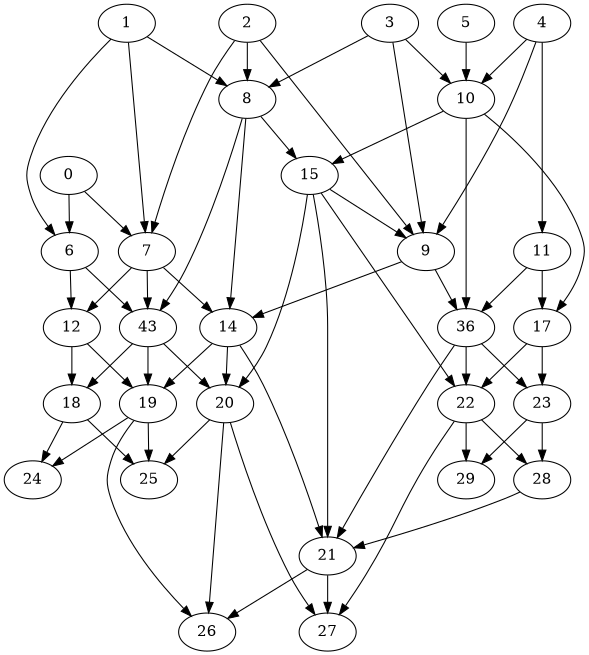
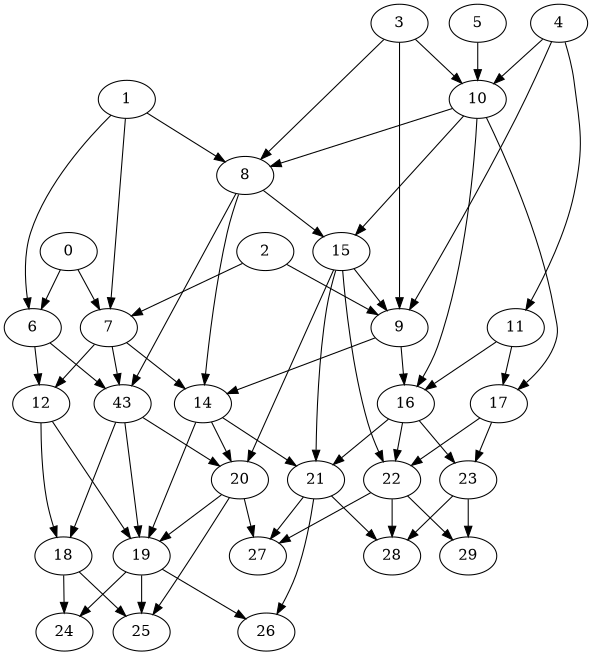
(247, 56) -> (367, 136)
(466, 328) -> (406, 404)
(217, 512) -> (195, 515)
(443, 521) -> (350, 514)
